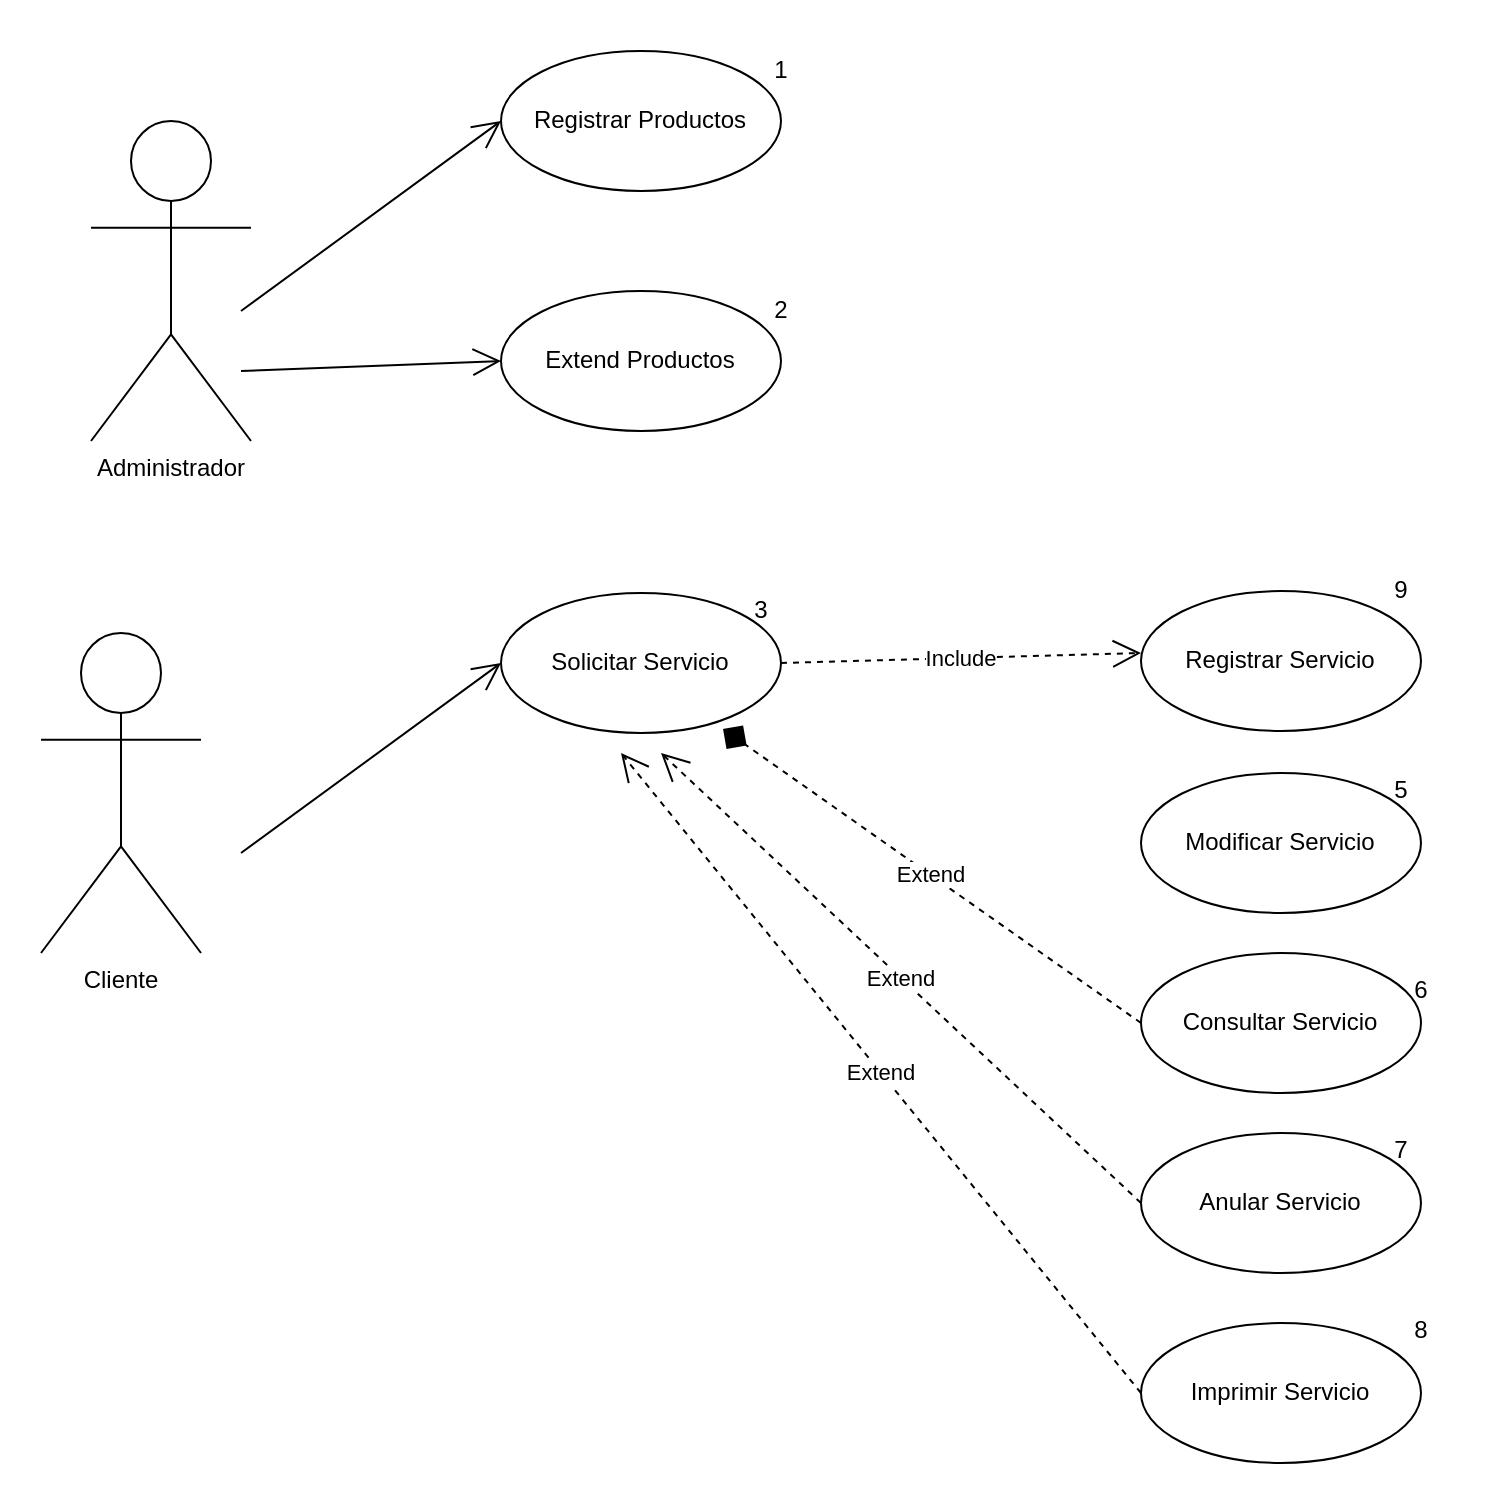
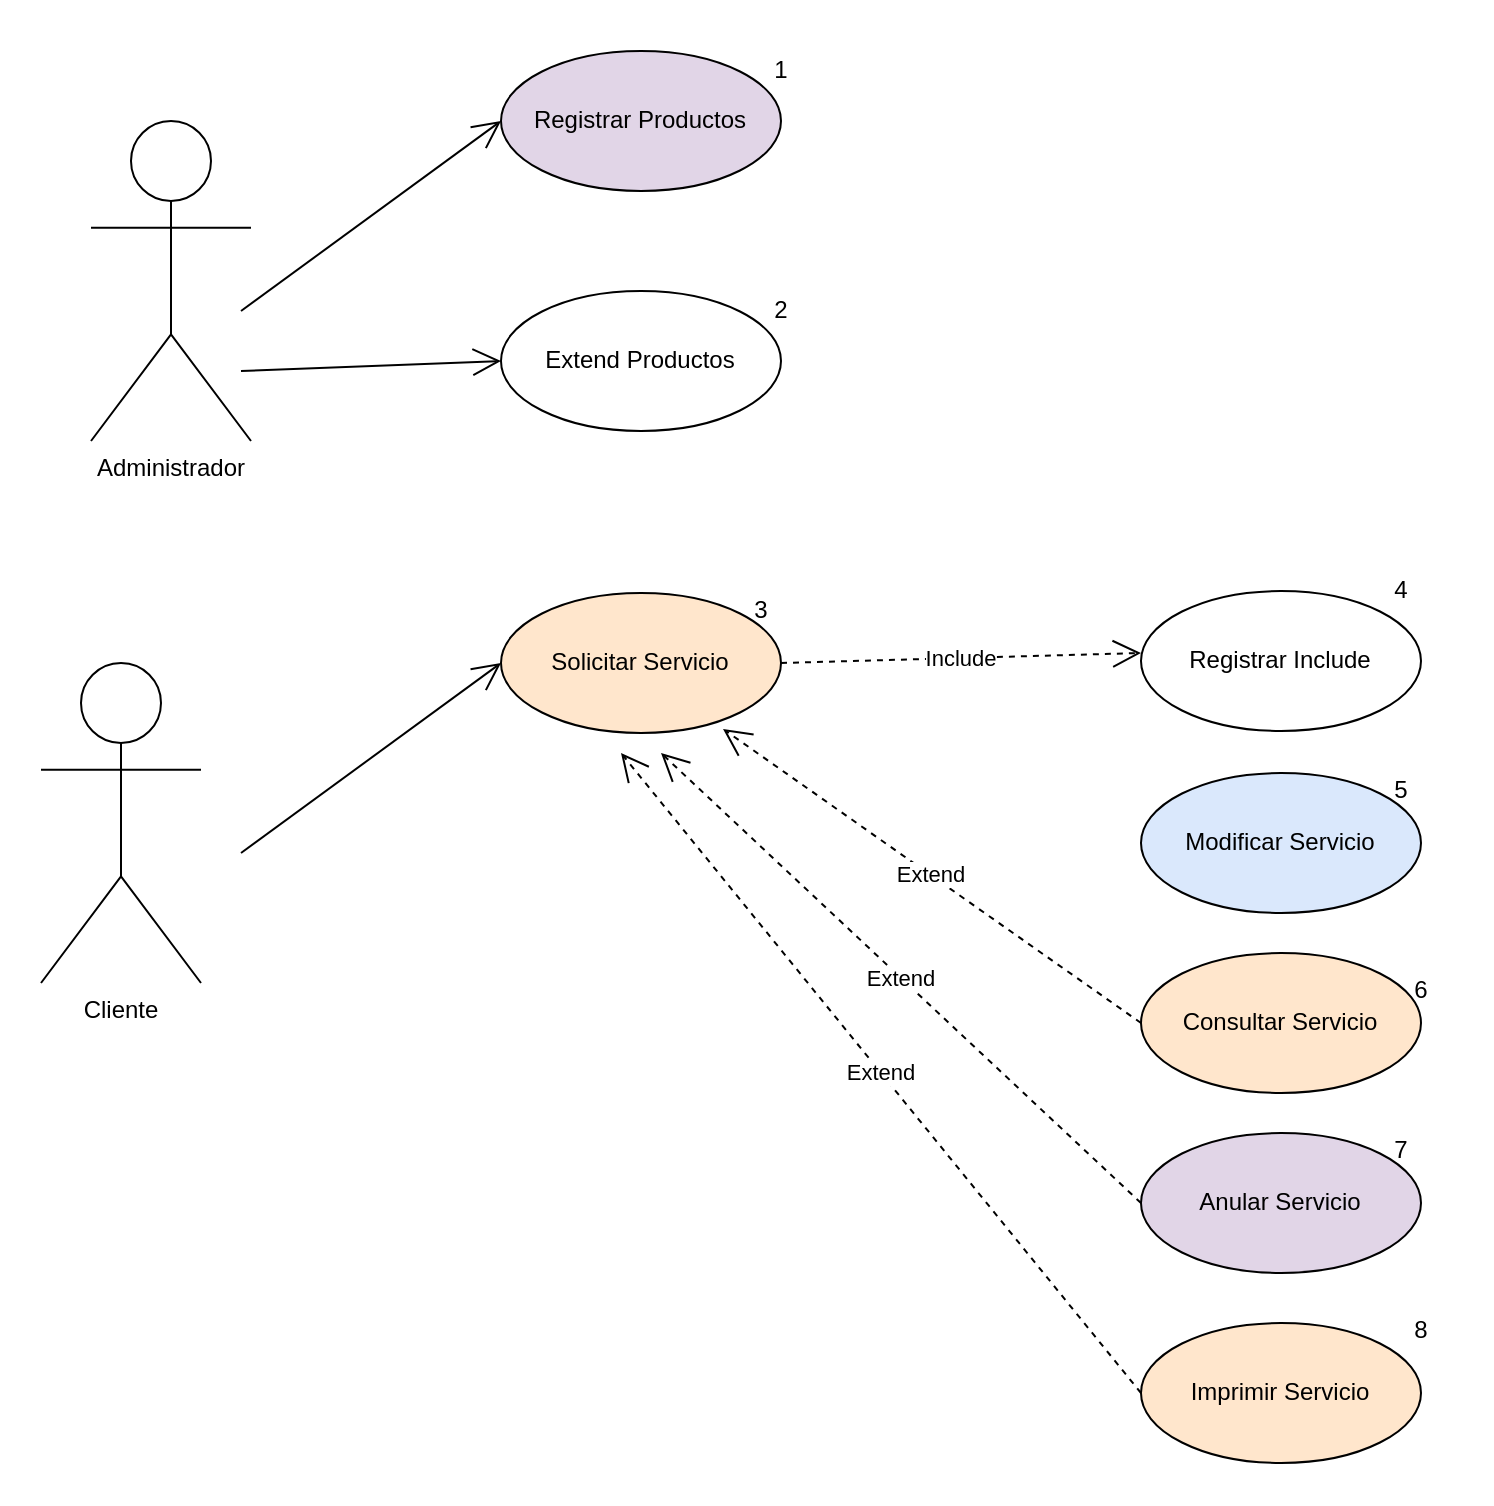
(641, 121) -> (641, 121)
(1402, 591) -> (1402, 591)
(1281, 661) -> (1281, 661)
(641, 663) -> (641, 663)
(746, 745) -> (737, 738)
(121, 793) -> (121, 823)
(1281, 843) -> (1281, 843)
(1281, 1023) -> (1281, 1023)
(1281, 1203) -> (1281, 1203)
(1281, 1393) -> (1281, 1393)
